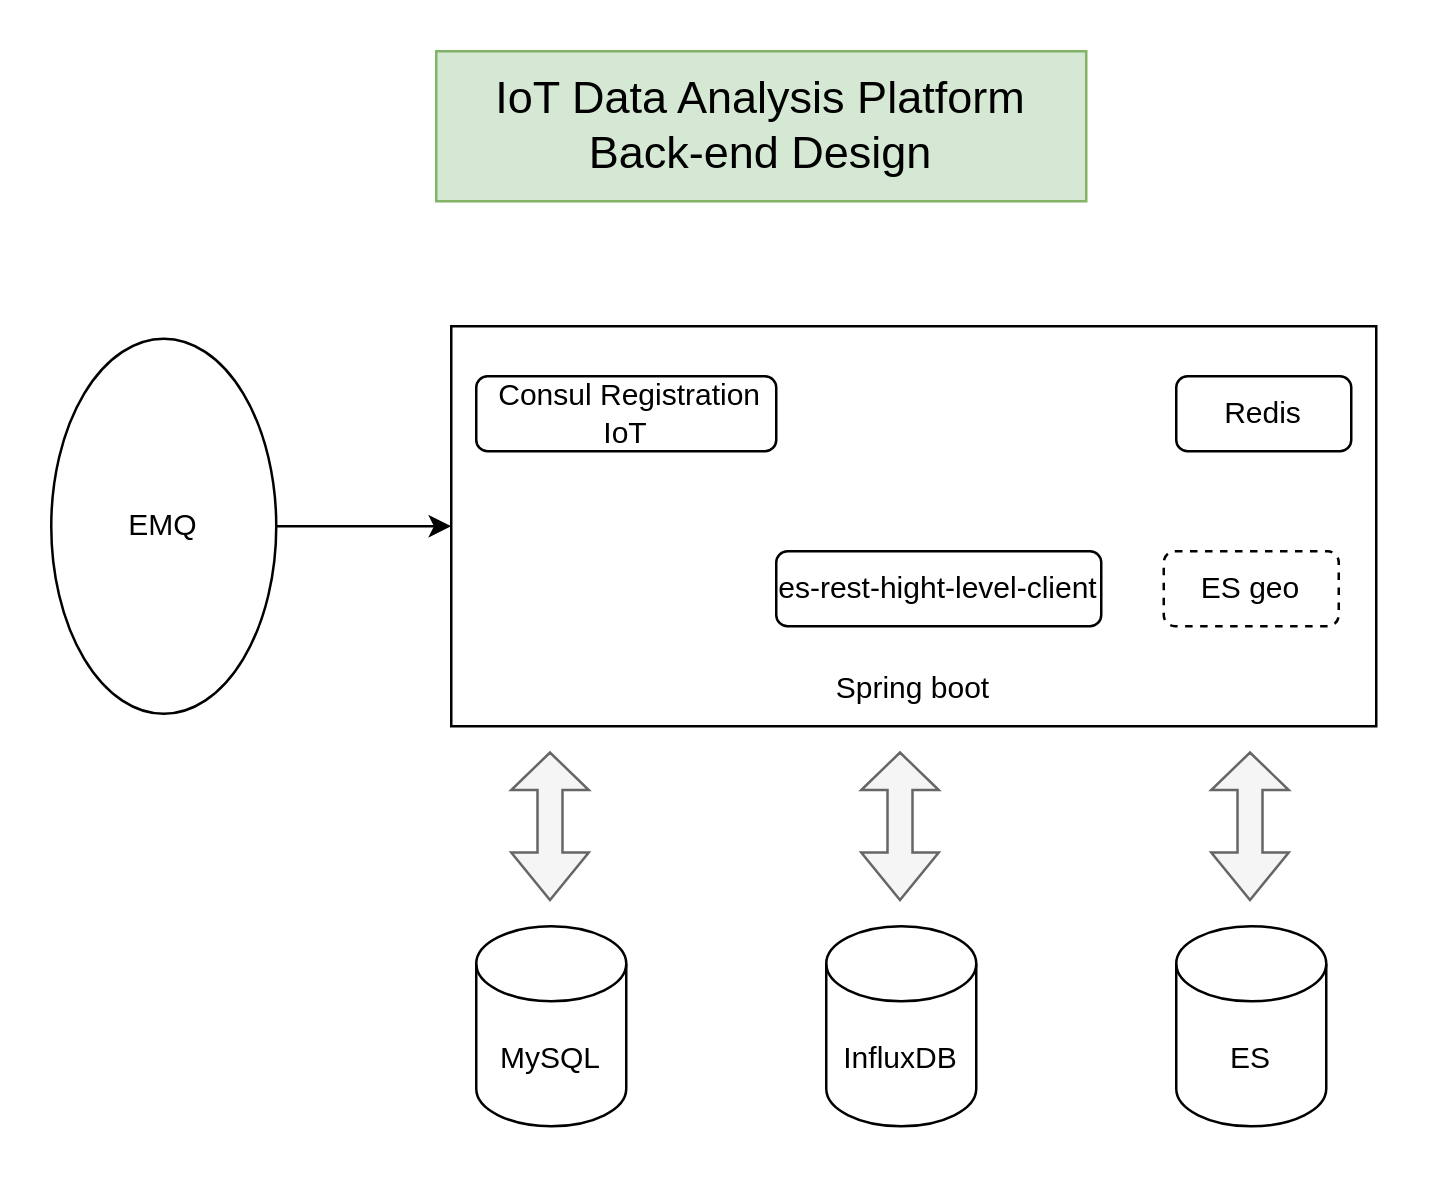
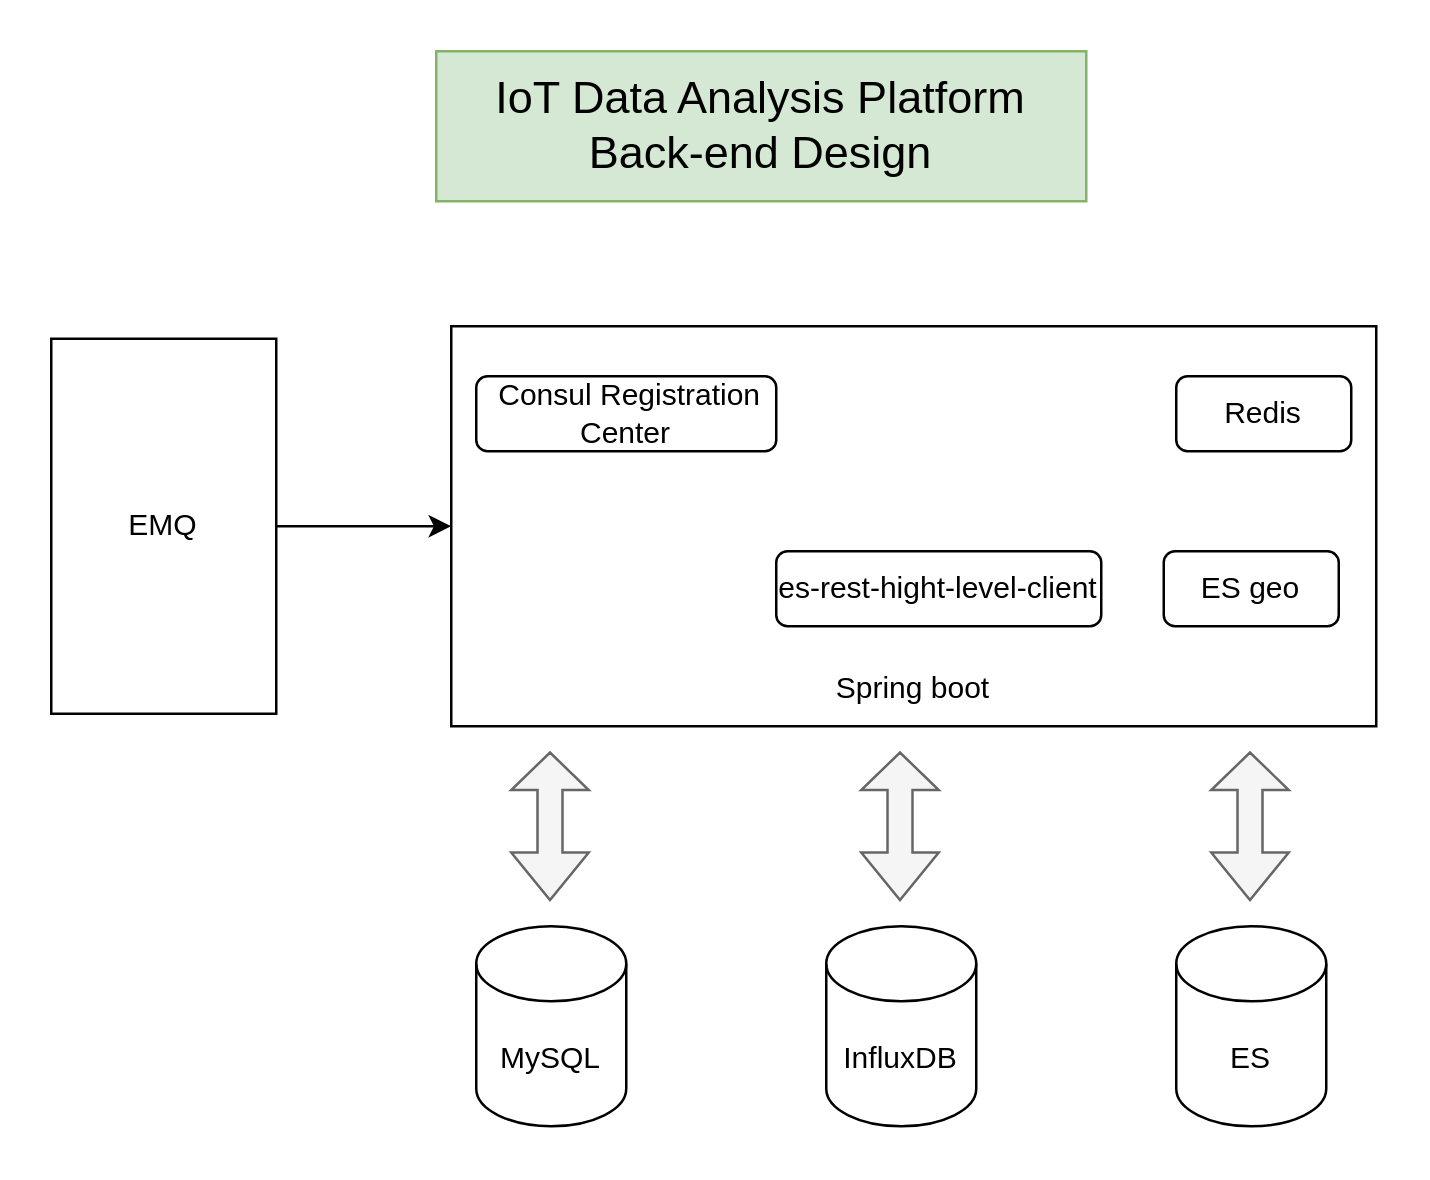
(626, 414) -> (626, 414)
(164, 526) -> (164, 526)
(1251, 589) -> (1251, 589)
